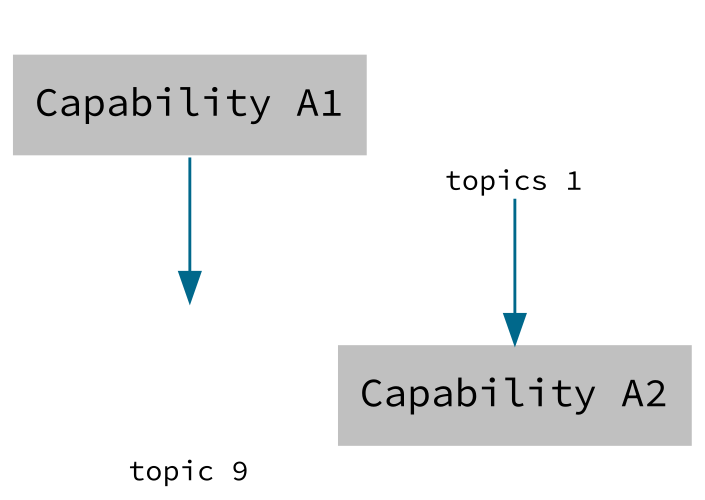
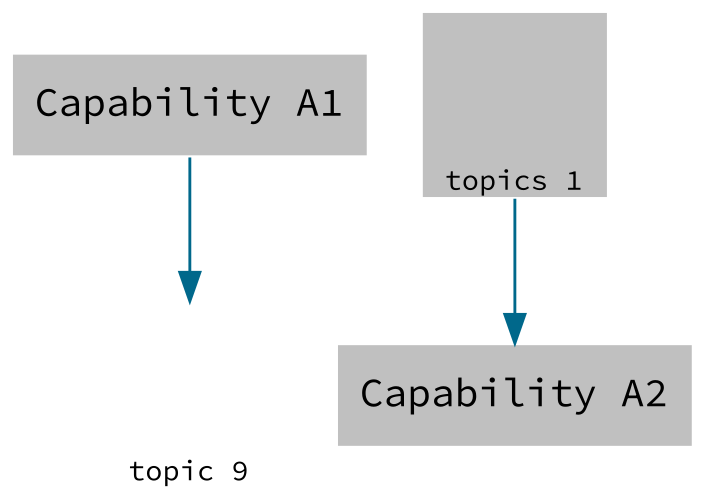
(515, 105) -> (515, 105)
